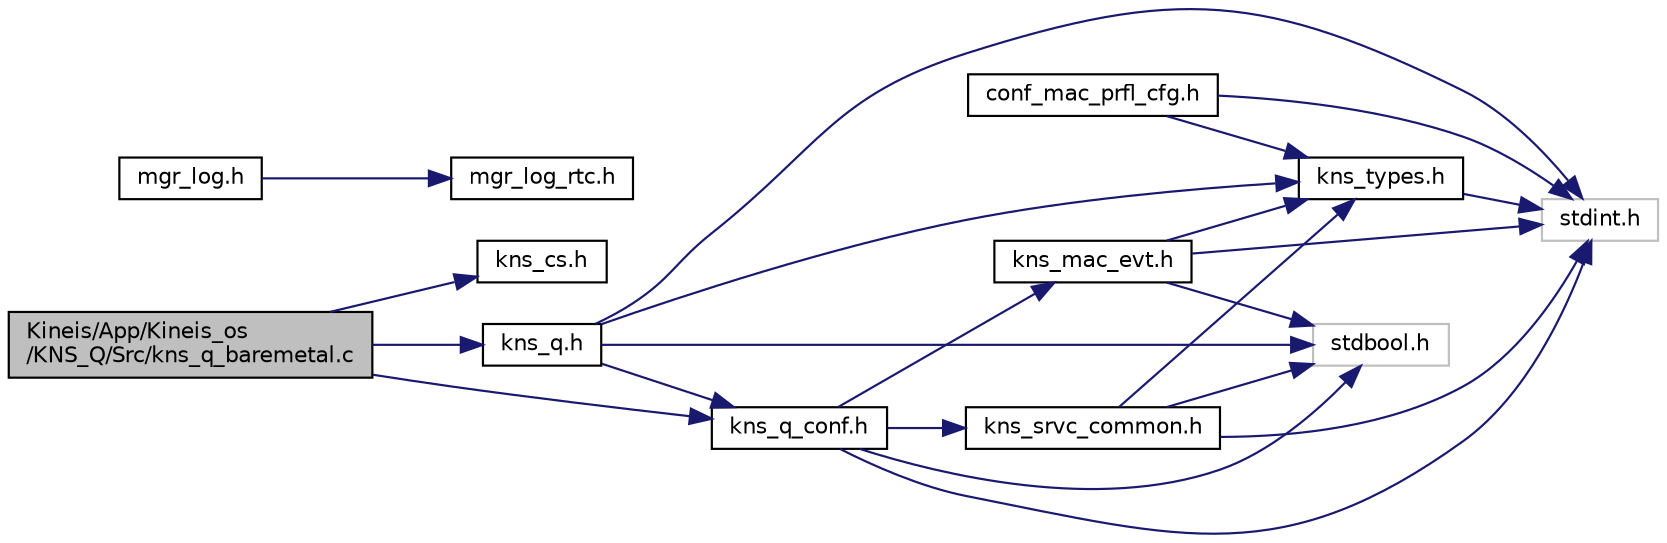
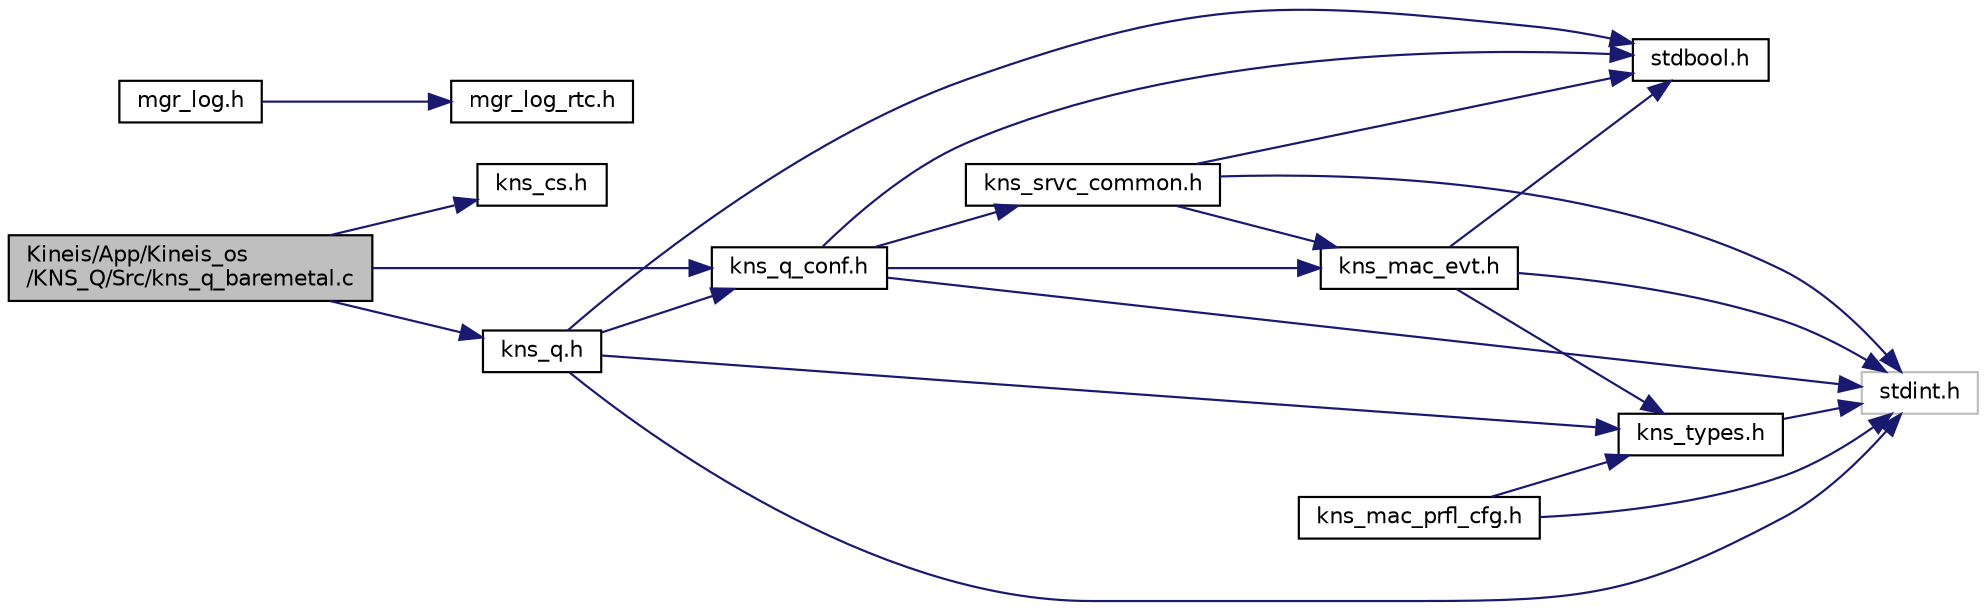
(1093, 95) -> (1419, 518)
(1223, 315) -> (1246, 224)
(1381, 345) -> (1701, 60)
